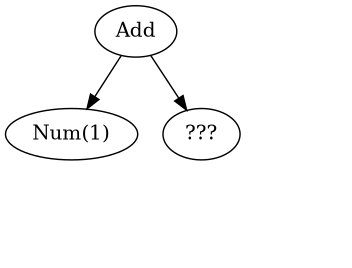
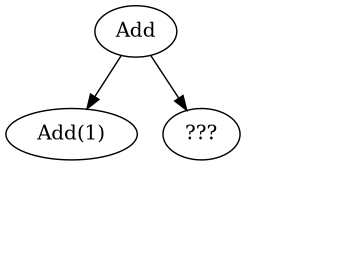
(72, 134) -> (72, 134)
